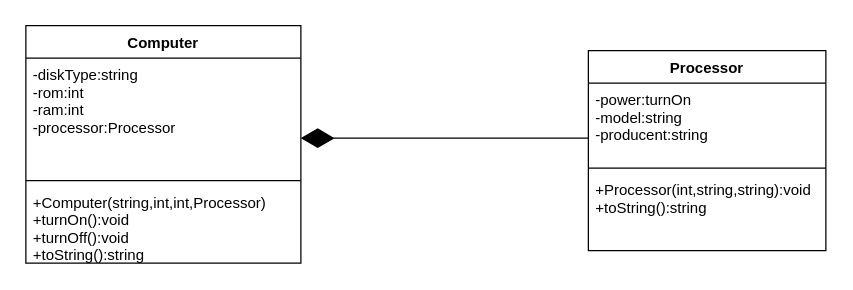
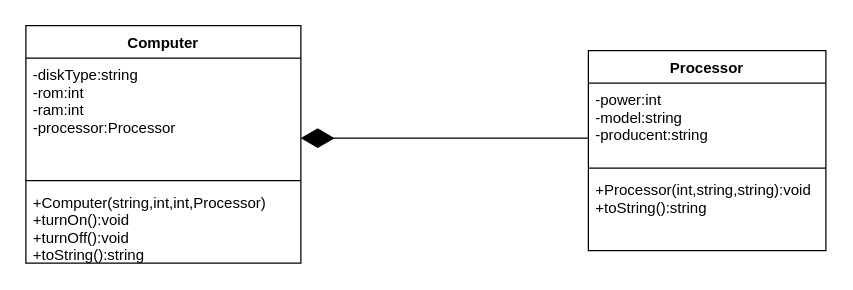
(648, 100) -> (633, 100)
